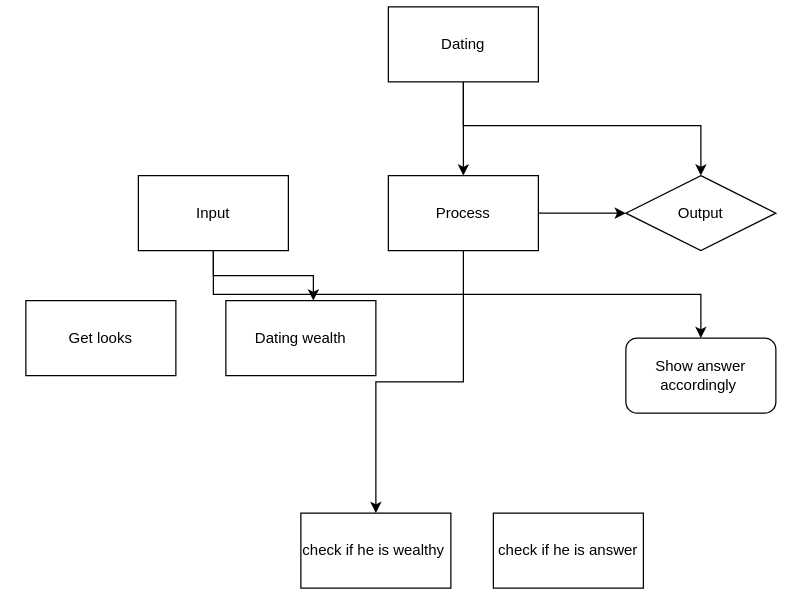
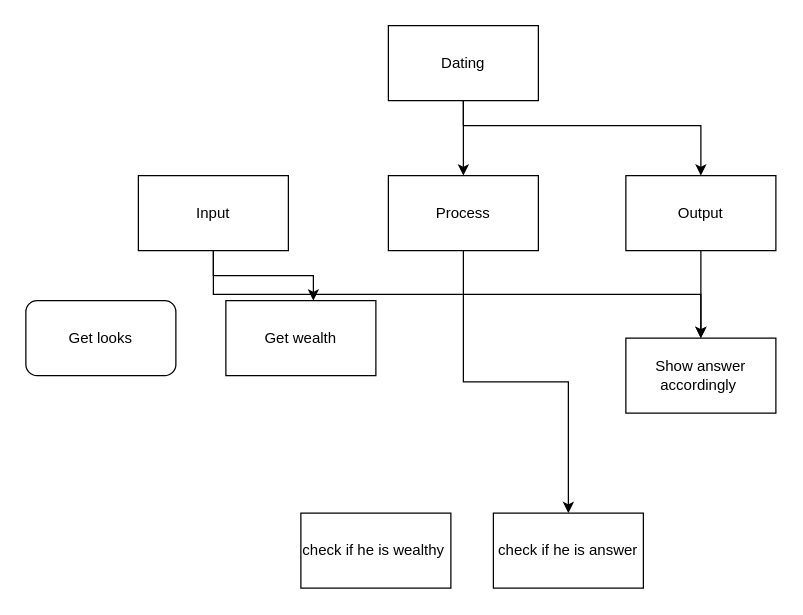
(463, 44) -> (463, 63)
(578, 213) -> (568, 391)
(701, 213) -> (701, 213)
none -> (701, 272)
(101, 338) -> (101, 338)
(301, 338) -> (301, 338)
(701, 376) -> (701, 376)
(376, 400) -> none
